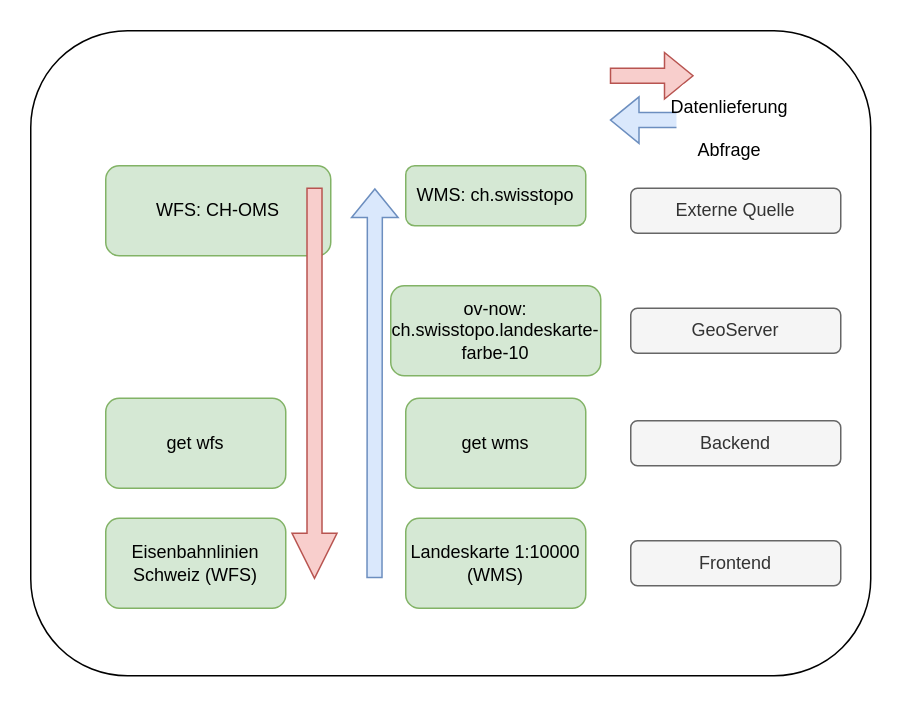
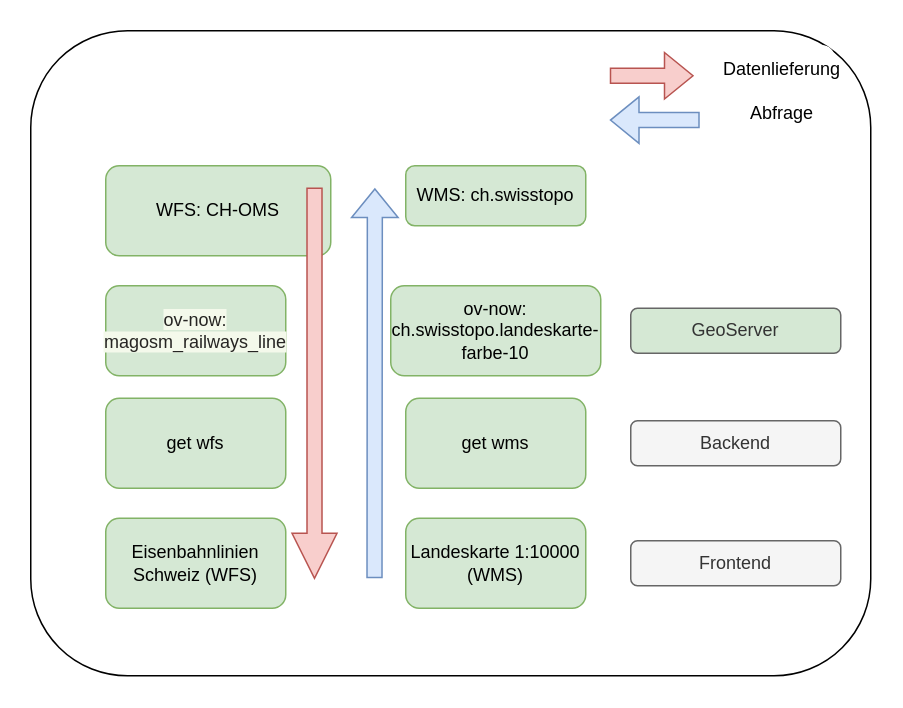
(730, 128) -> (782, 91)
(736, 211) -> none
none -> (196, 331)
(736, 331) -> (736, 331)
